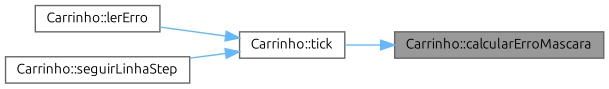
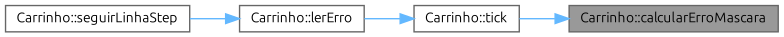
(208, 56) -> (208, 19)
